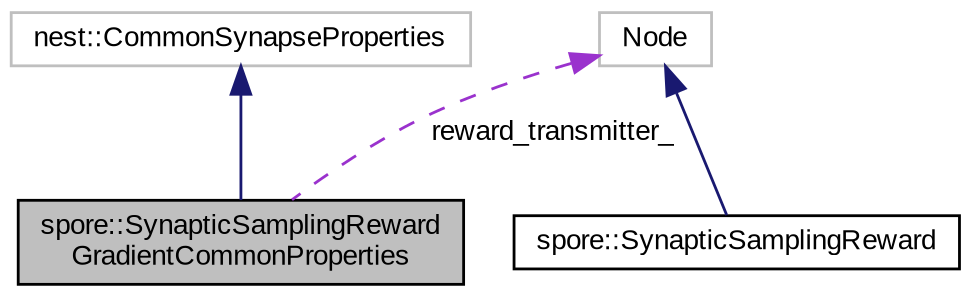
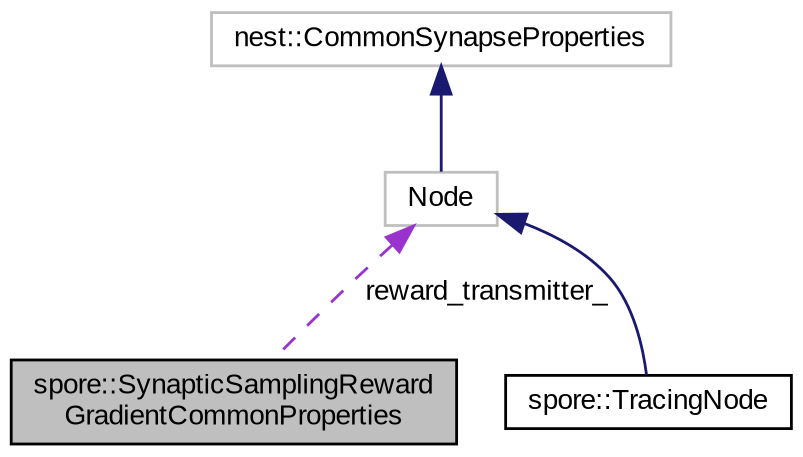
(241, 147) -> (441, 133)
(737, 242) -> (649, 402)
